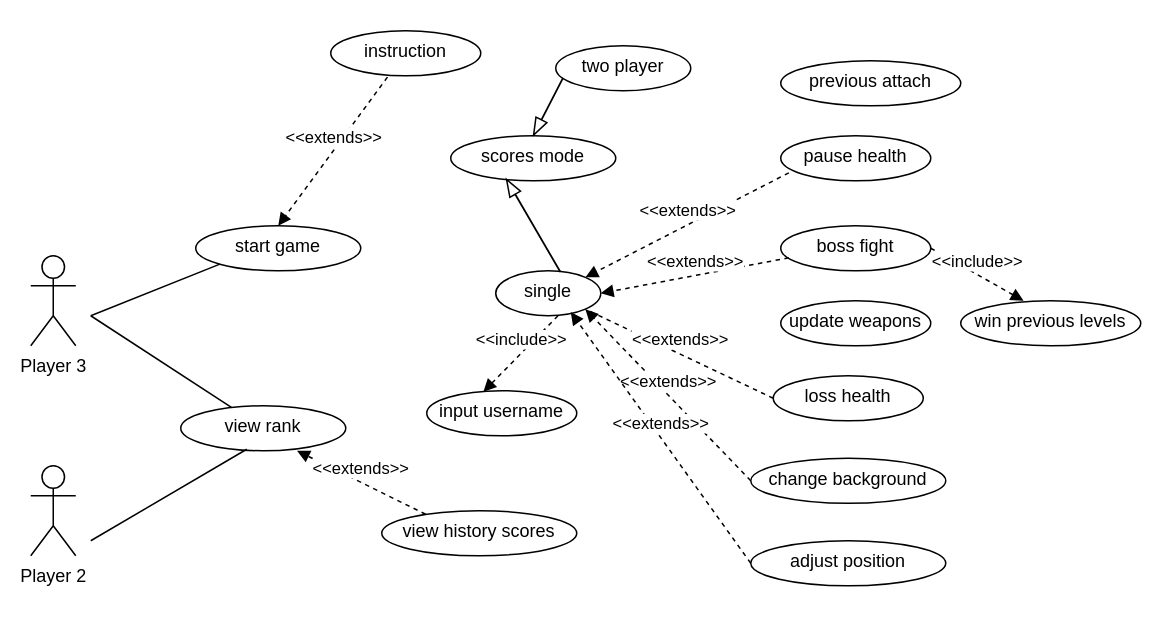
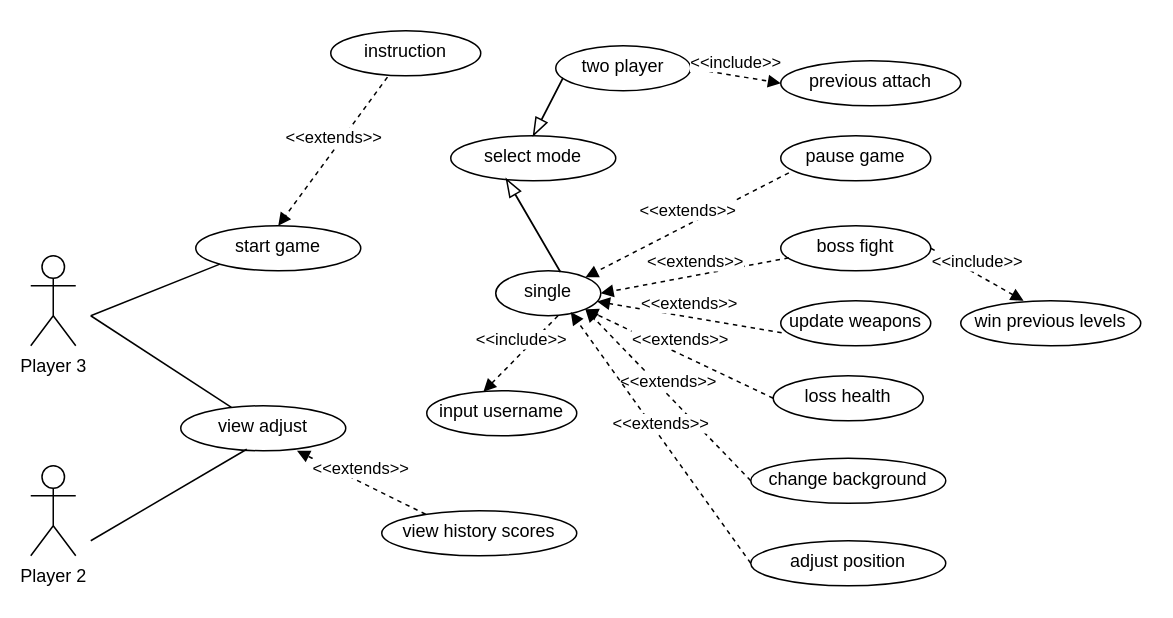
none -> (738, 76)
(533, 157) -> (533, 157)
(856, 157) -> (856, 157)
(591, 312) -> (596, 314)
none -> (725, 323)
(263, 427) -> (263, 427)
